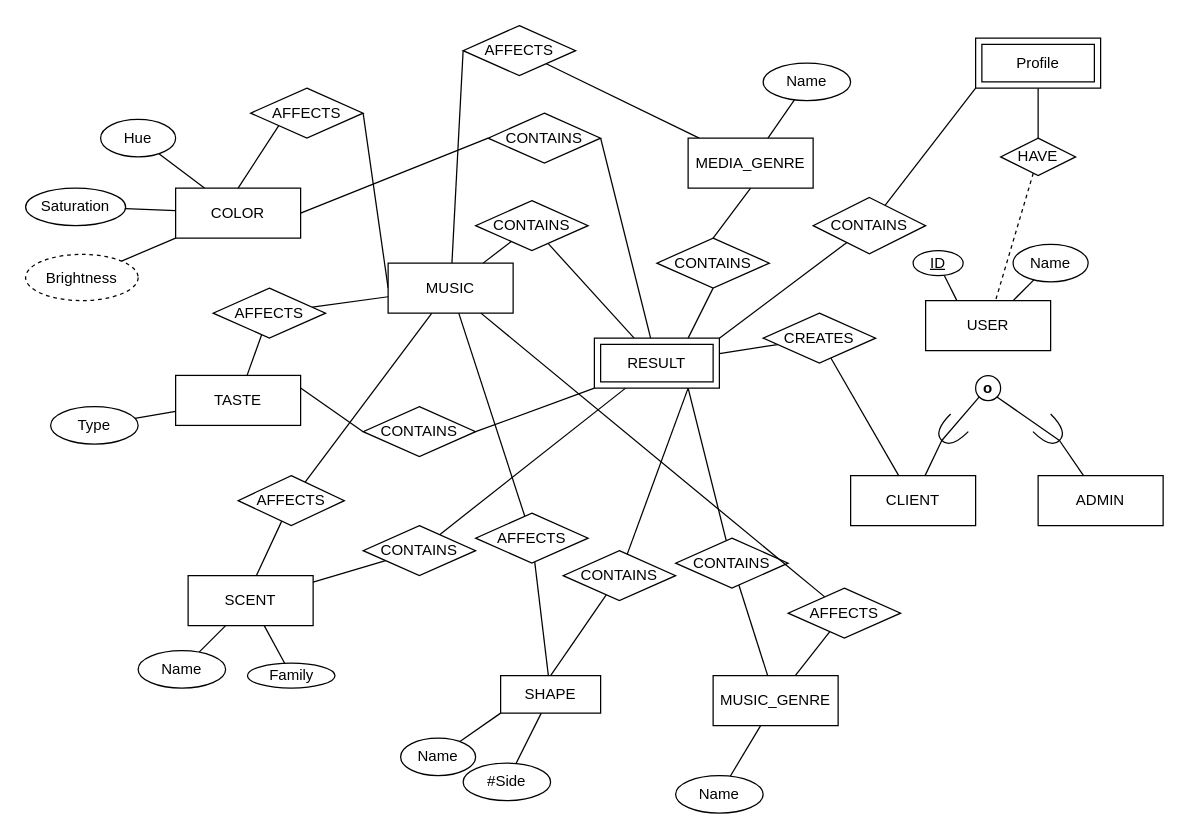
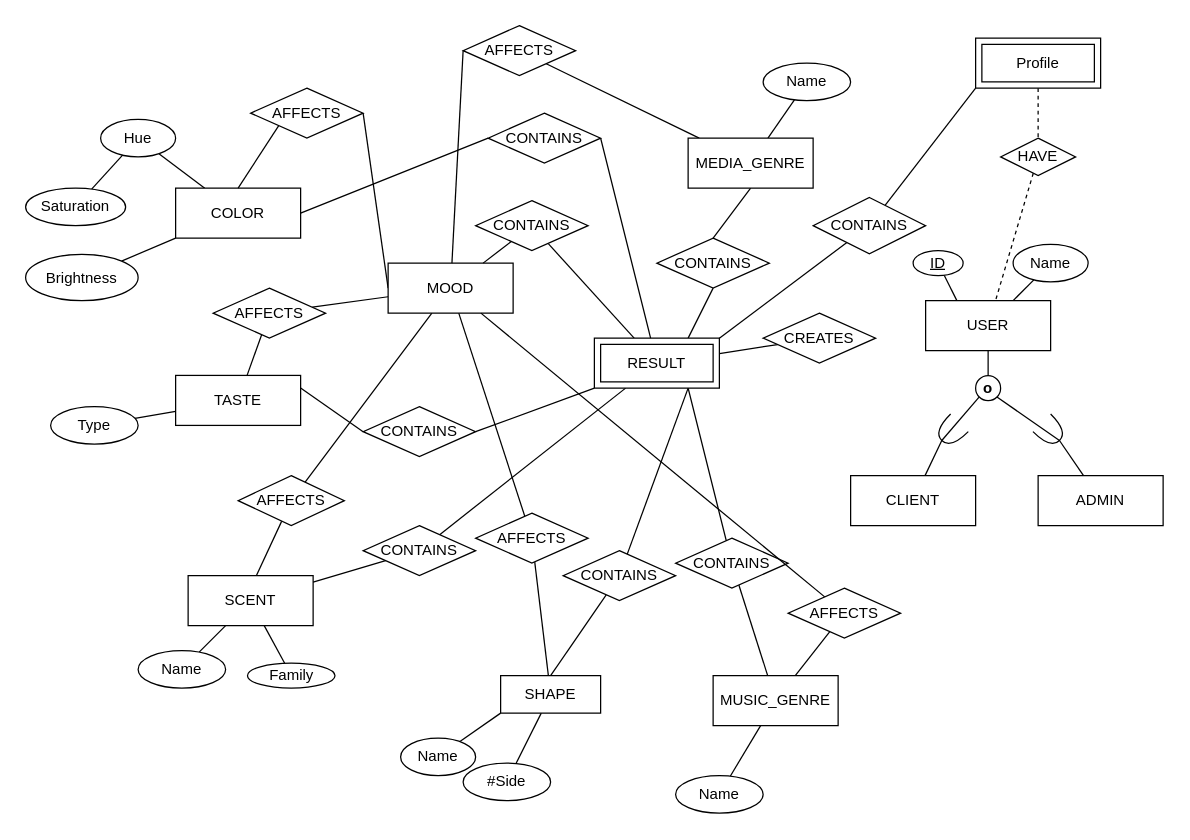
(1038, 114) -> (1038, 114)
(151, 210) -> (107, 173)
(82, 278) -> (82, 278)
(451, 288) -> (451, 288)
none -> (988, 363)
(865, 417) -> none
